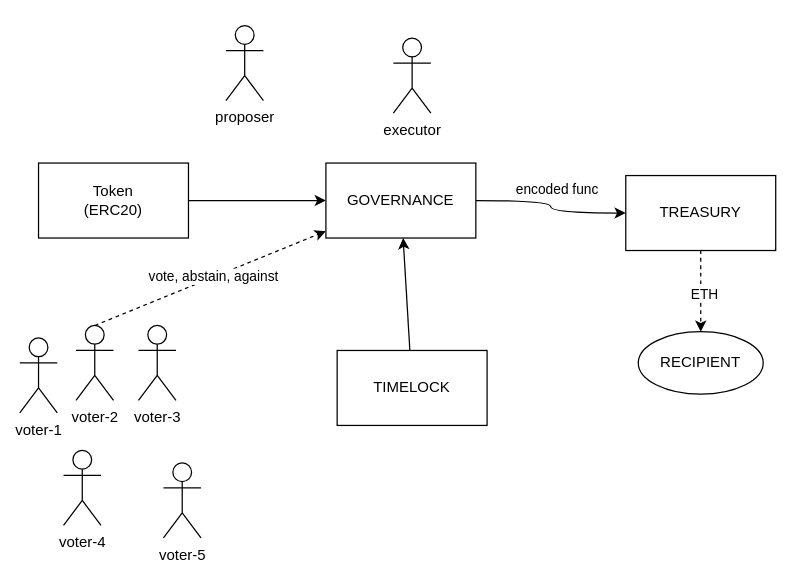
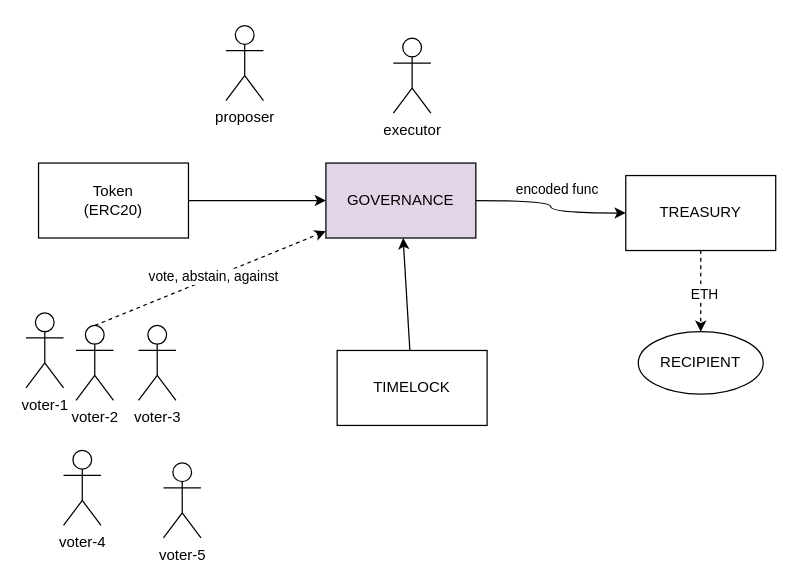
(401, 201) -> (401, 201)
(38, 376) -> (44, 351)
